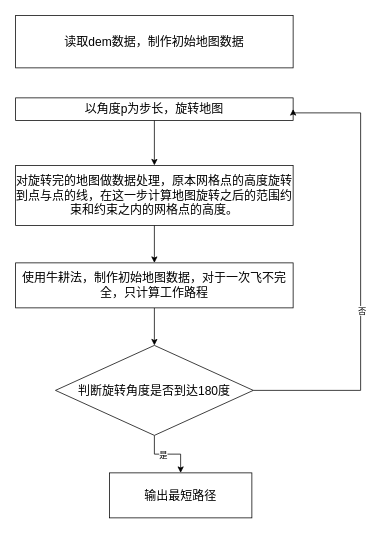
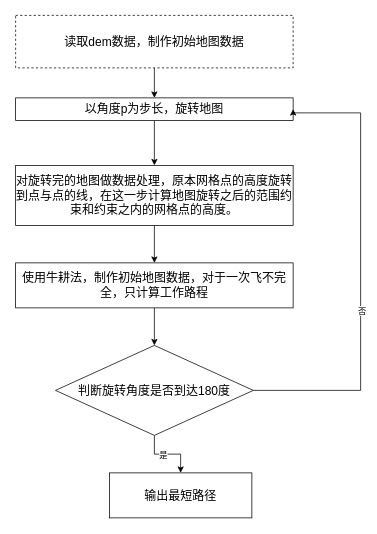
(154, 42) -> (154, 42)
none -> (154, 80)
